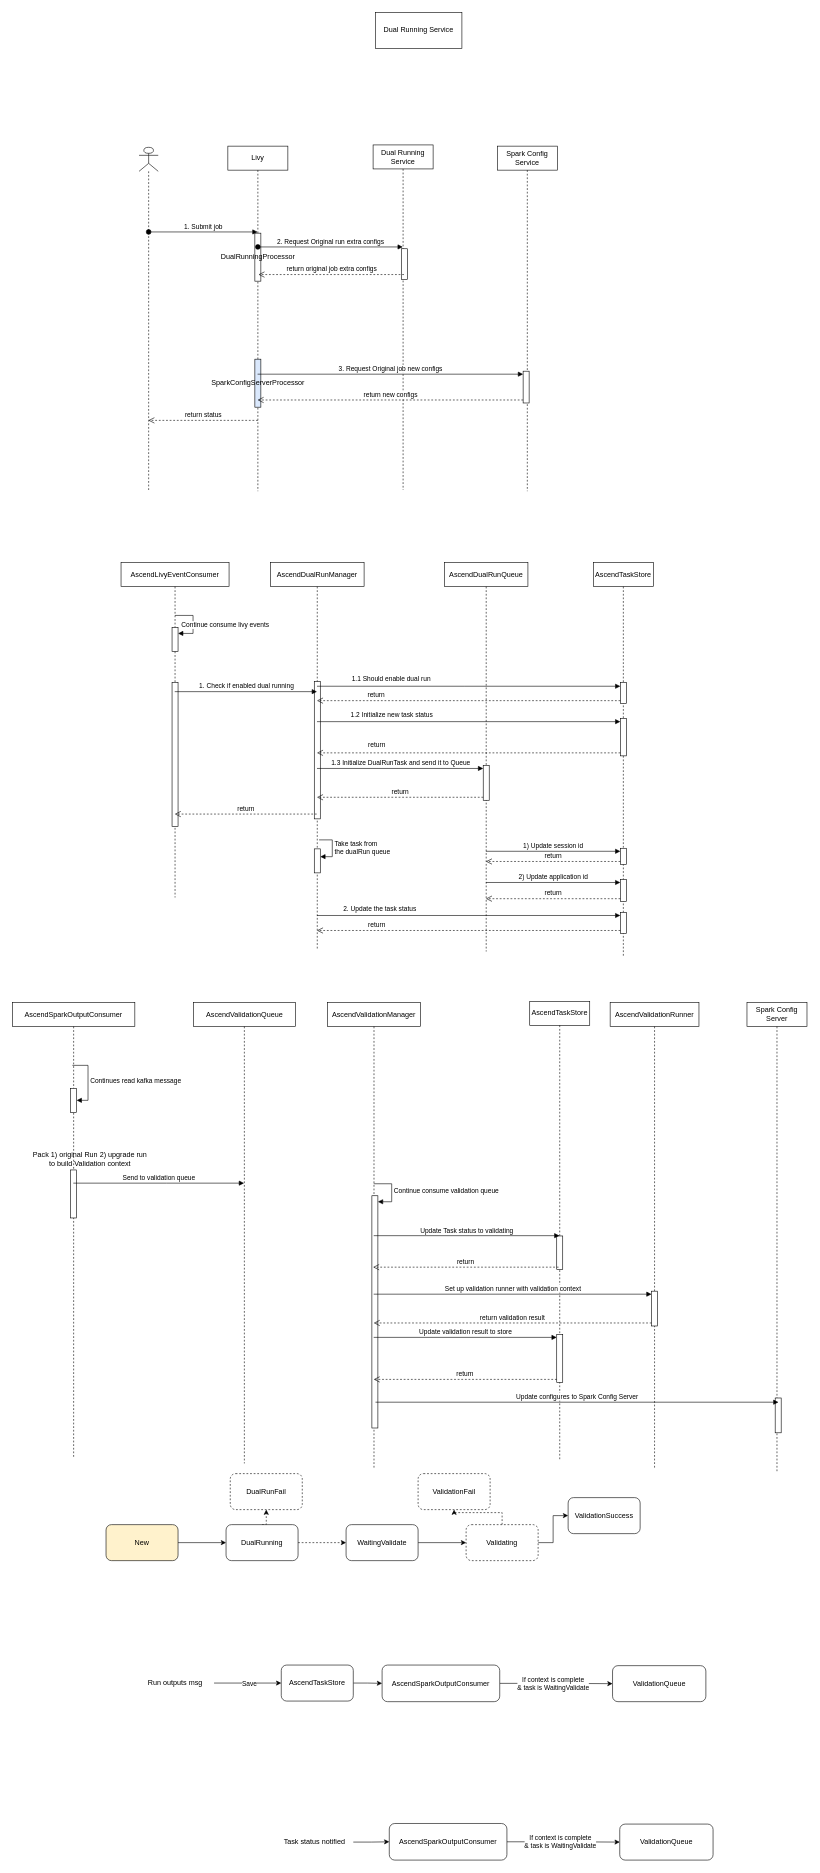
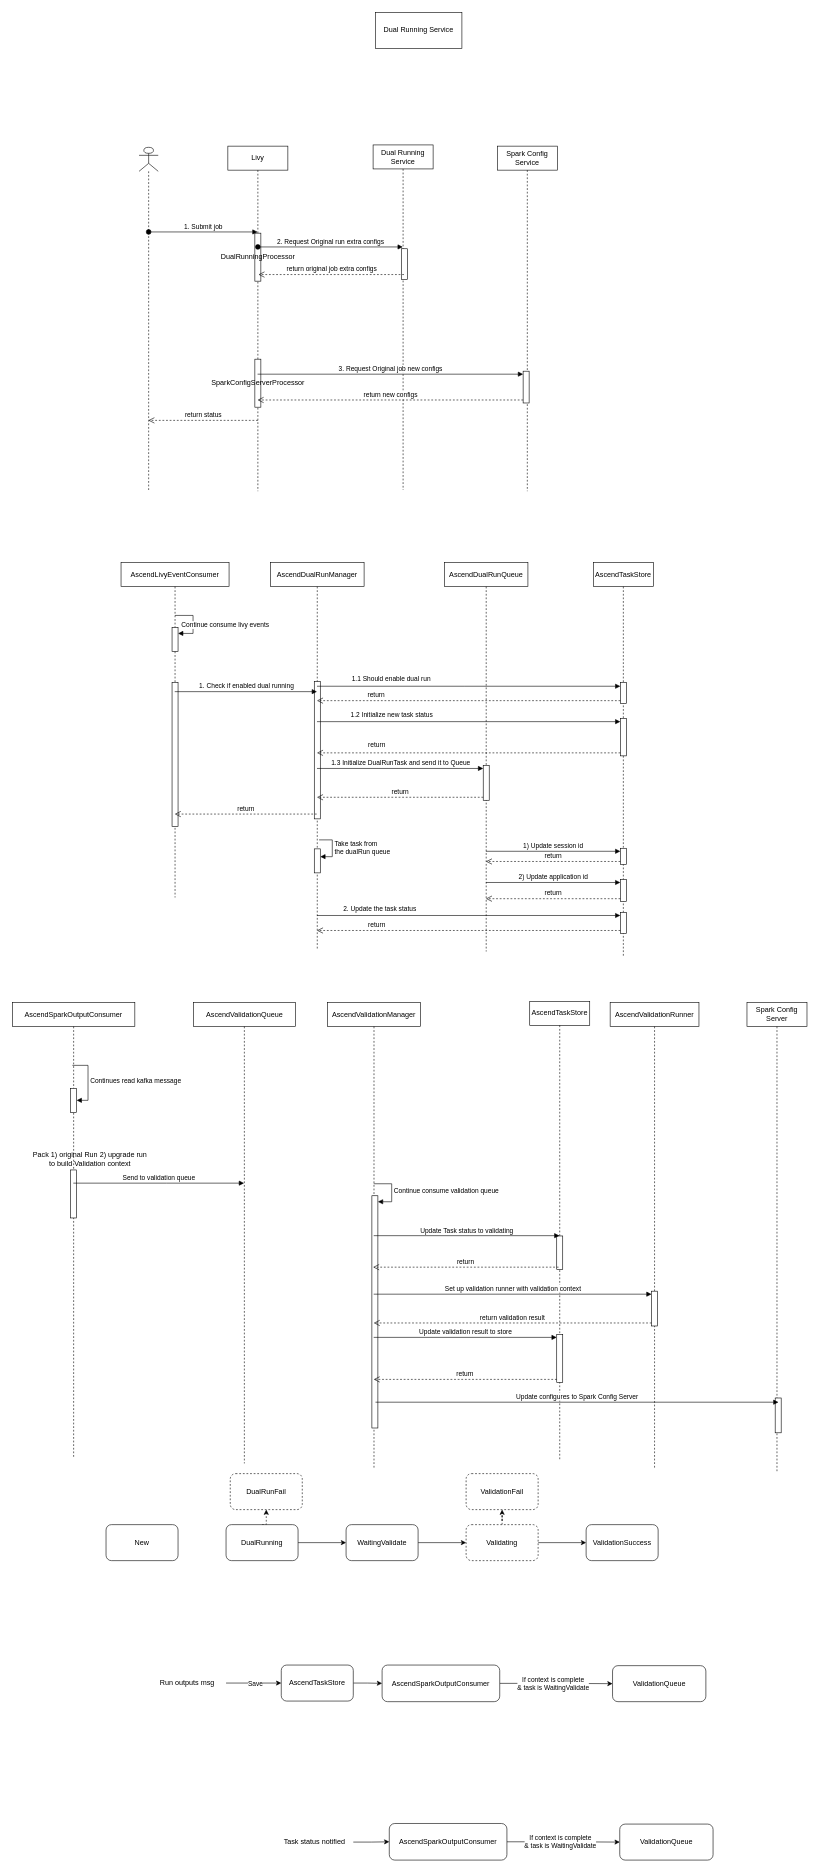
(258, 383) -> (258, 383)
(454, 1491) -> (502, 1491)
(604, 1515) -> (622, 1542)
(142, 1542) -> (142, 1542)
(200, 1542) -> none
(320, 1542) -> (320, 1542)
(175, 1683) -> (187, 1683)
